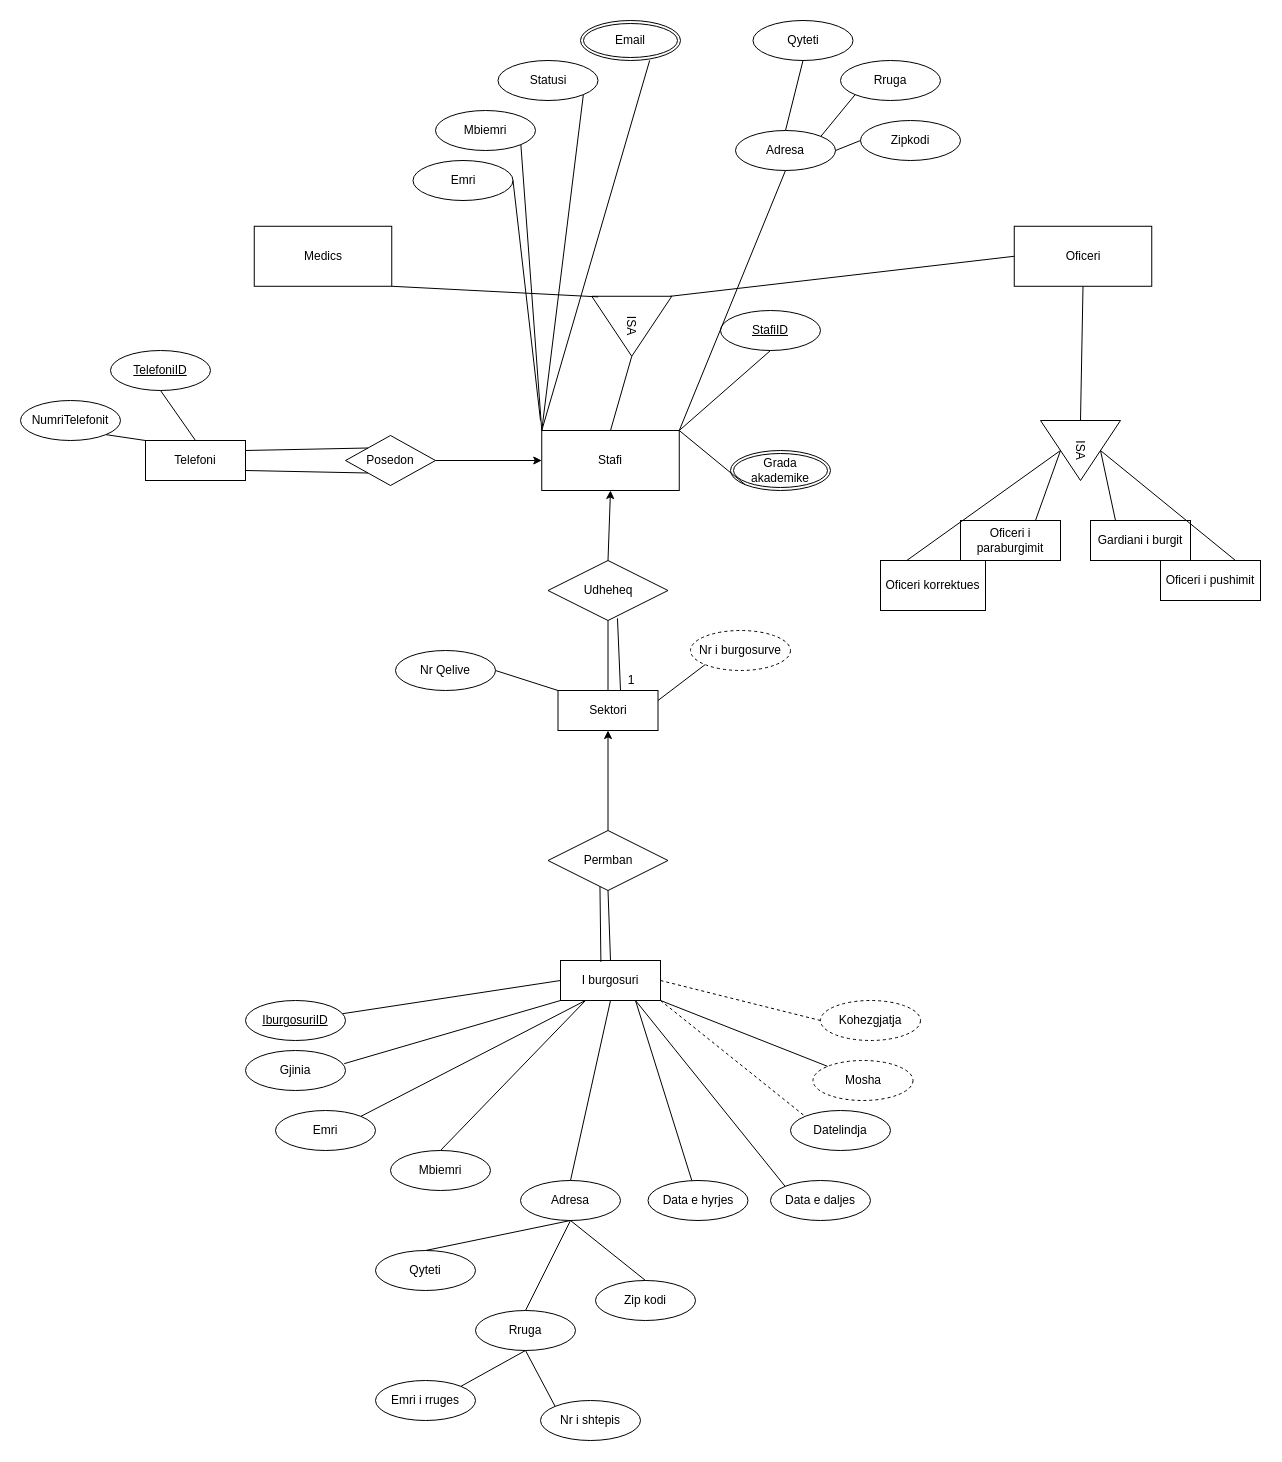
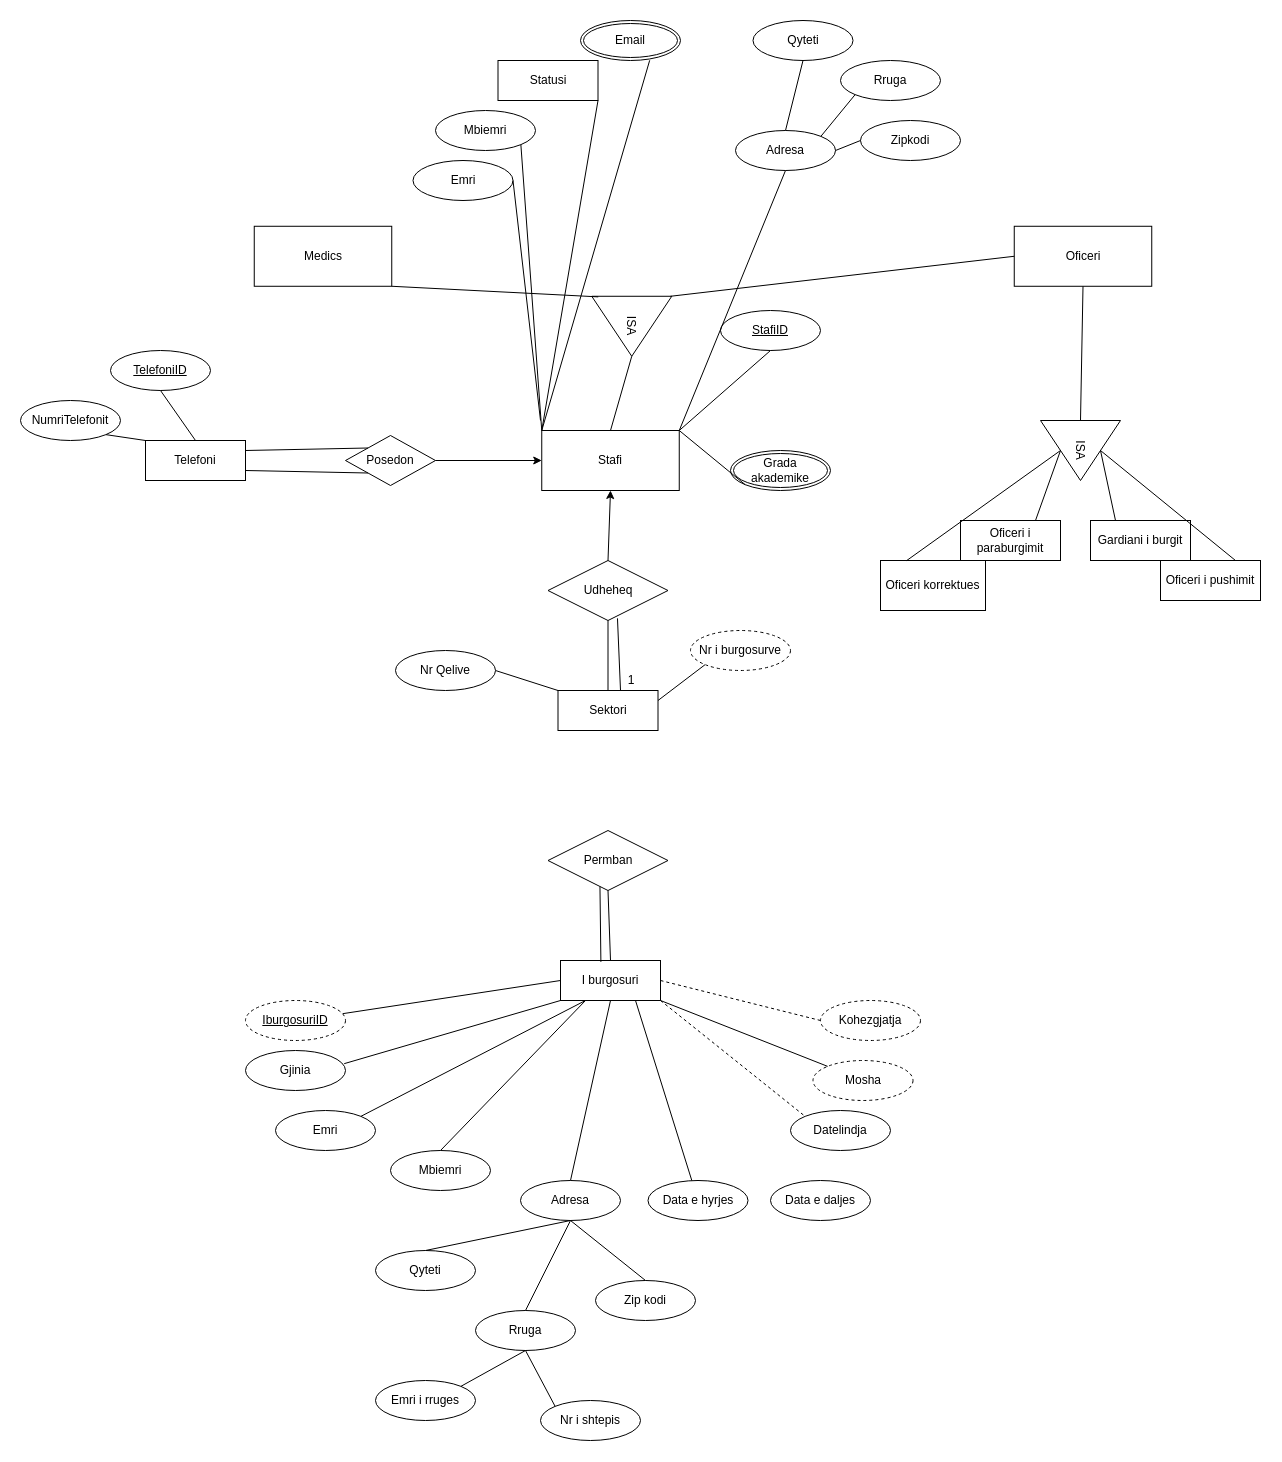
(548, 81) -> (548, 81)
(608, 784) -> none
(296, 1021) -> (296, 1021)
(712, 1095) -> none
